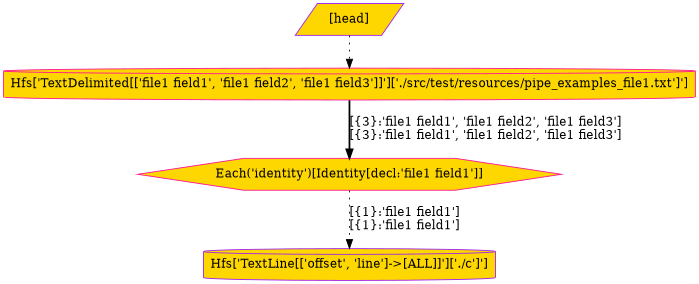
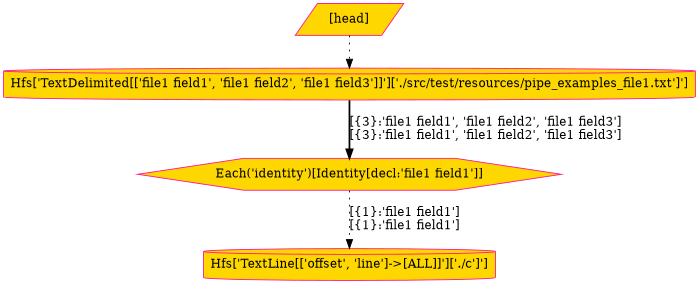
(349, 19) -> (349, 19)
(349, 265) -> (349, 265)
